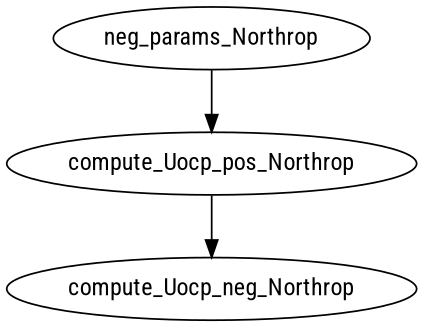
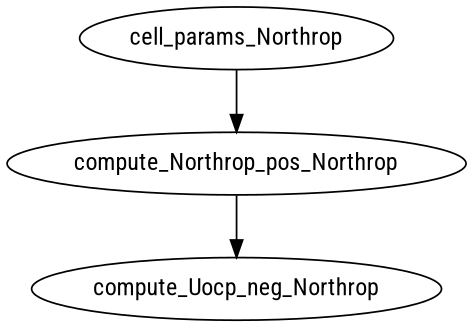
(212, 38) -> (237, 38)
(212, 164) -> (237, 164)
